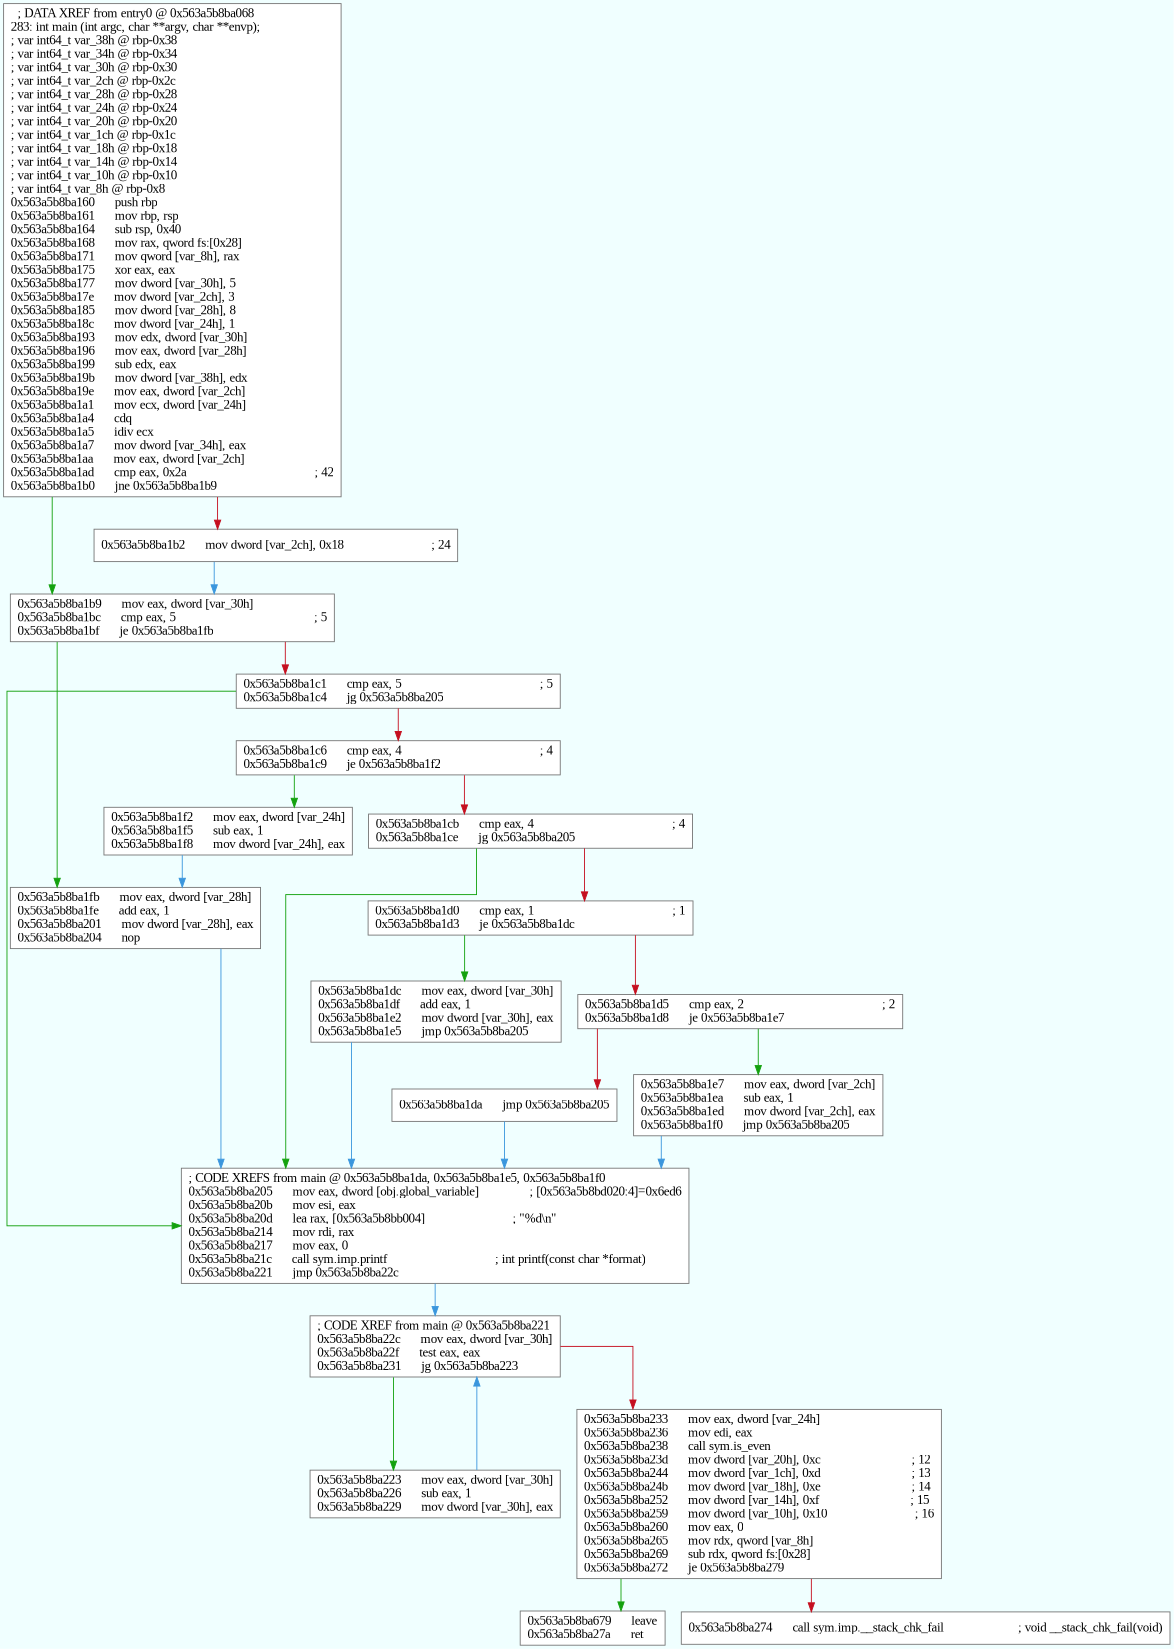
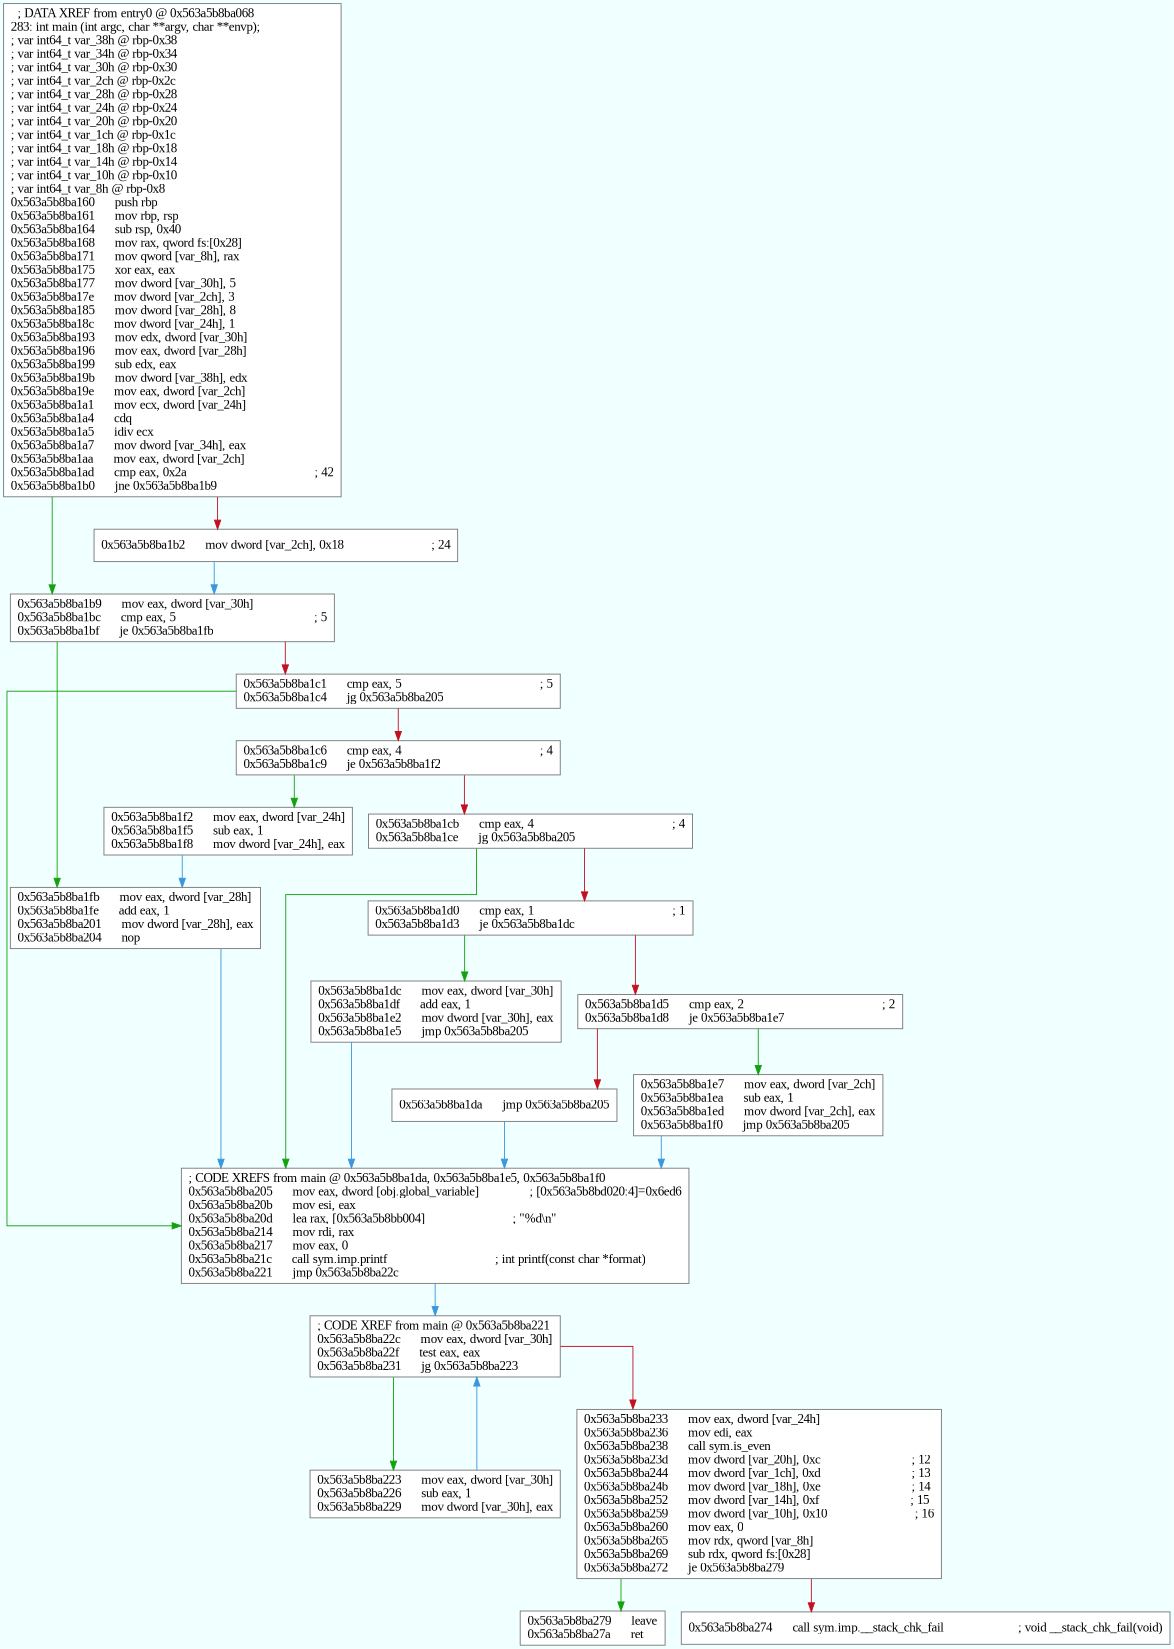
(593, 1628) -> (593, 1628)
